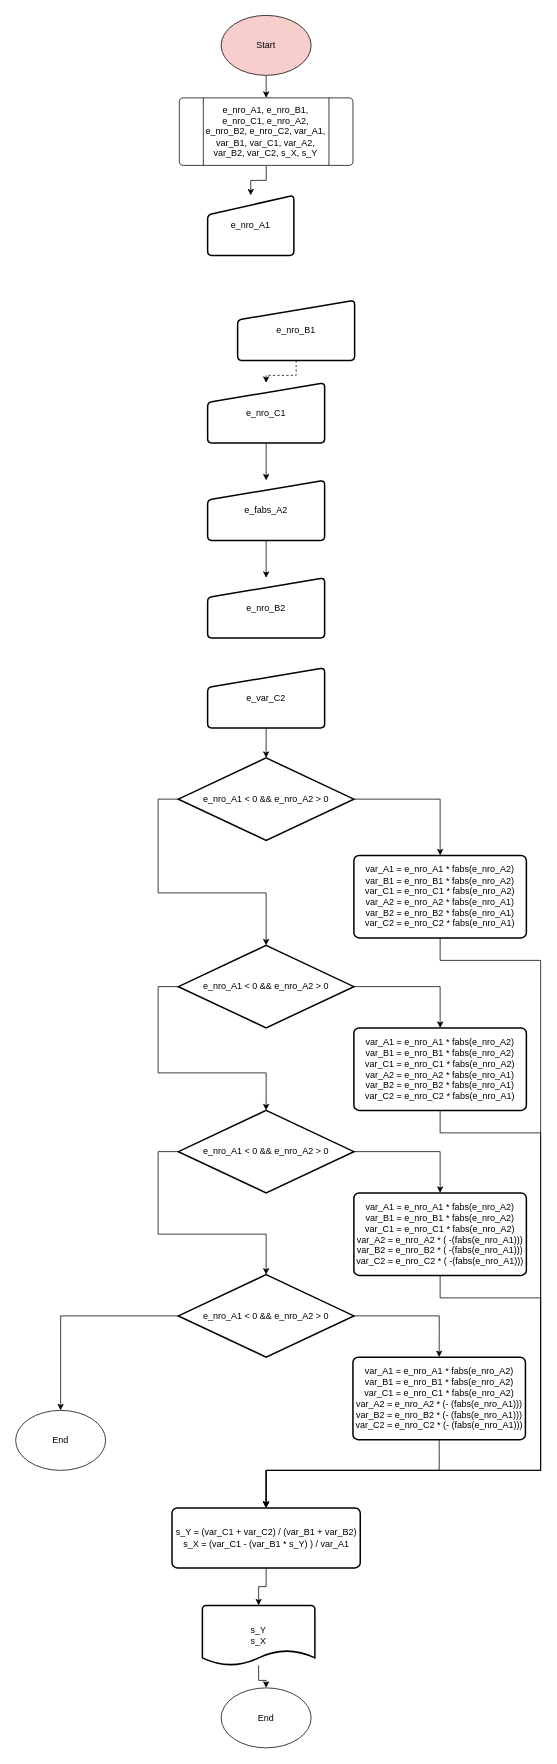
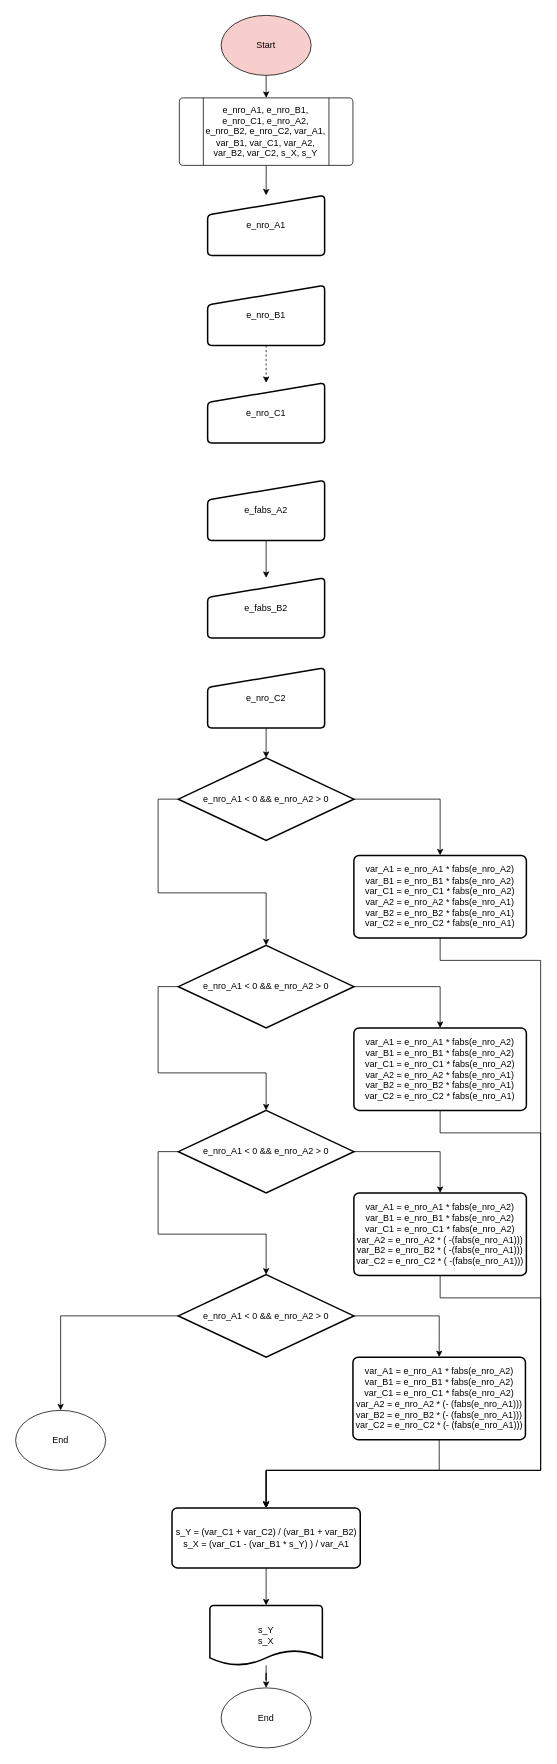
(251, 225) -> (266, 225)
(296, 330) -> (266, 315)
(266, 474) -> none
(266, 608) -> (266, 608)
(266, 698) -> (266, 698)
(258, 1635) -> (266, 1635)
